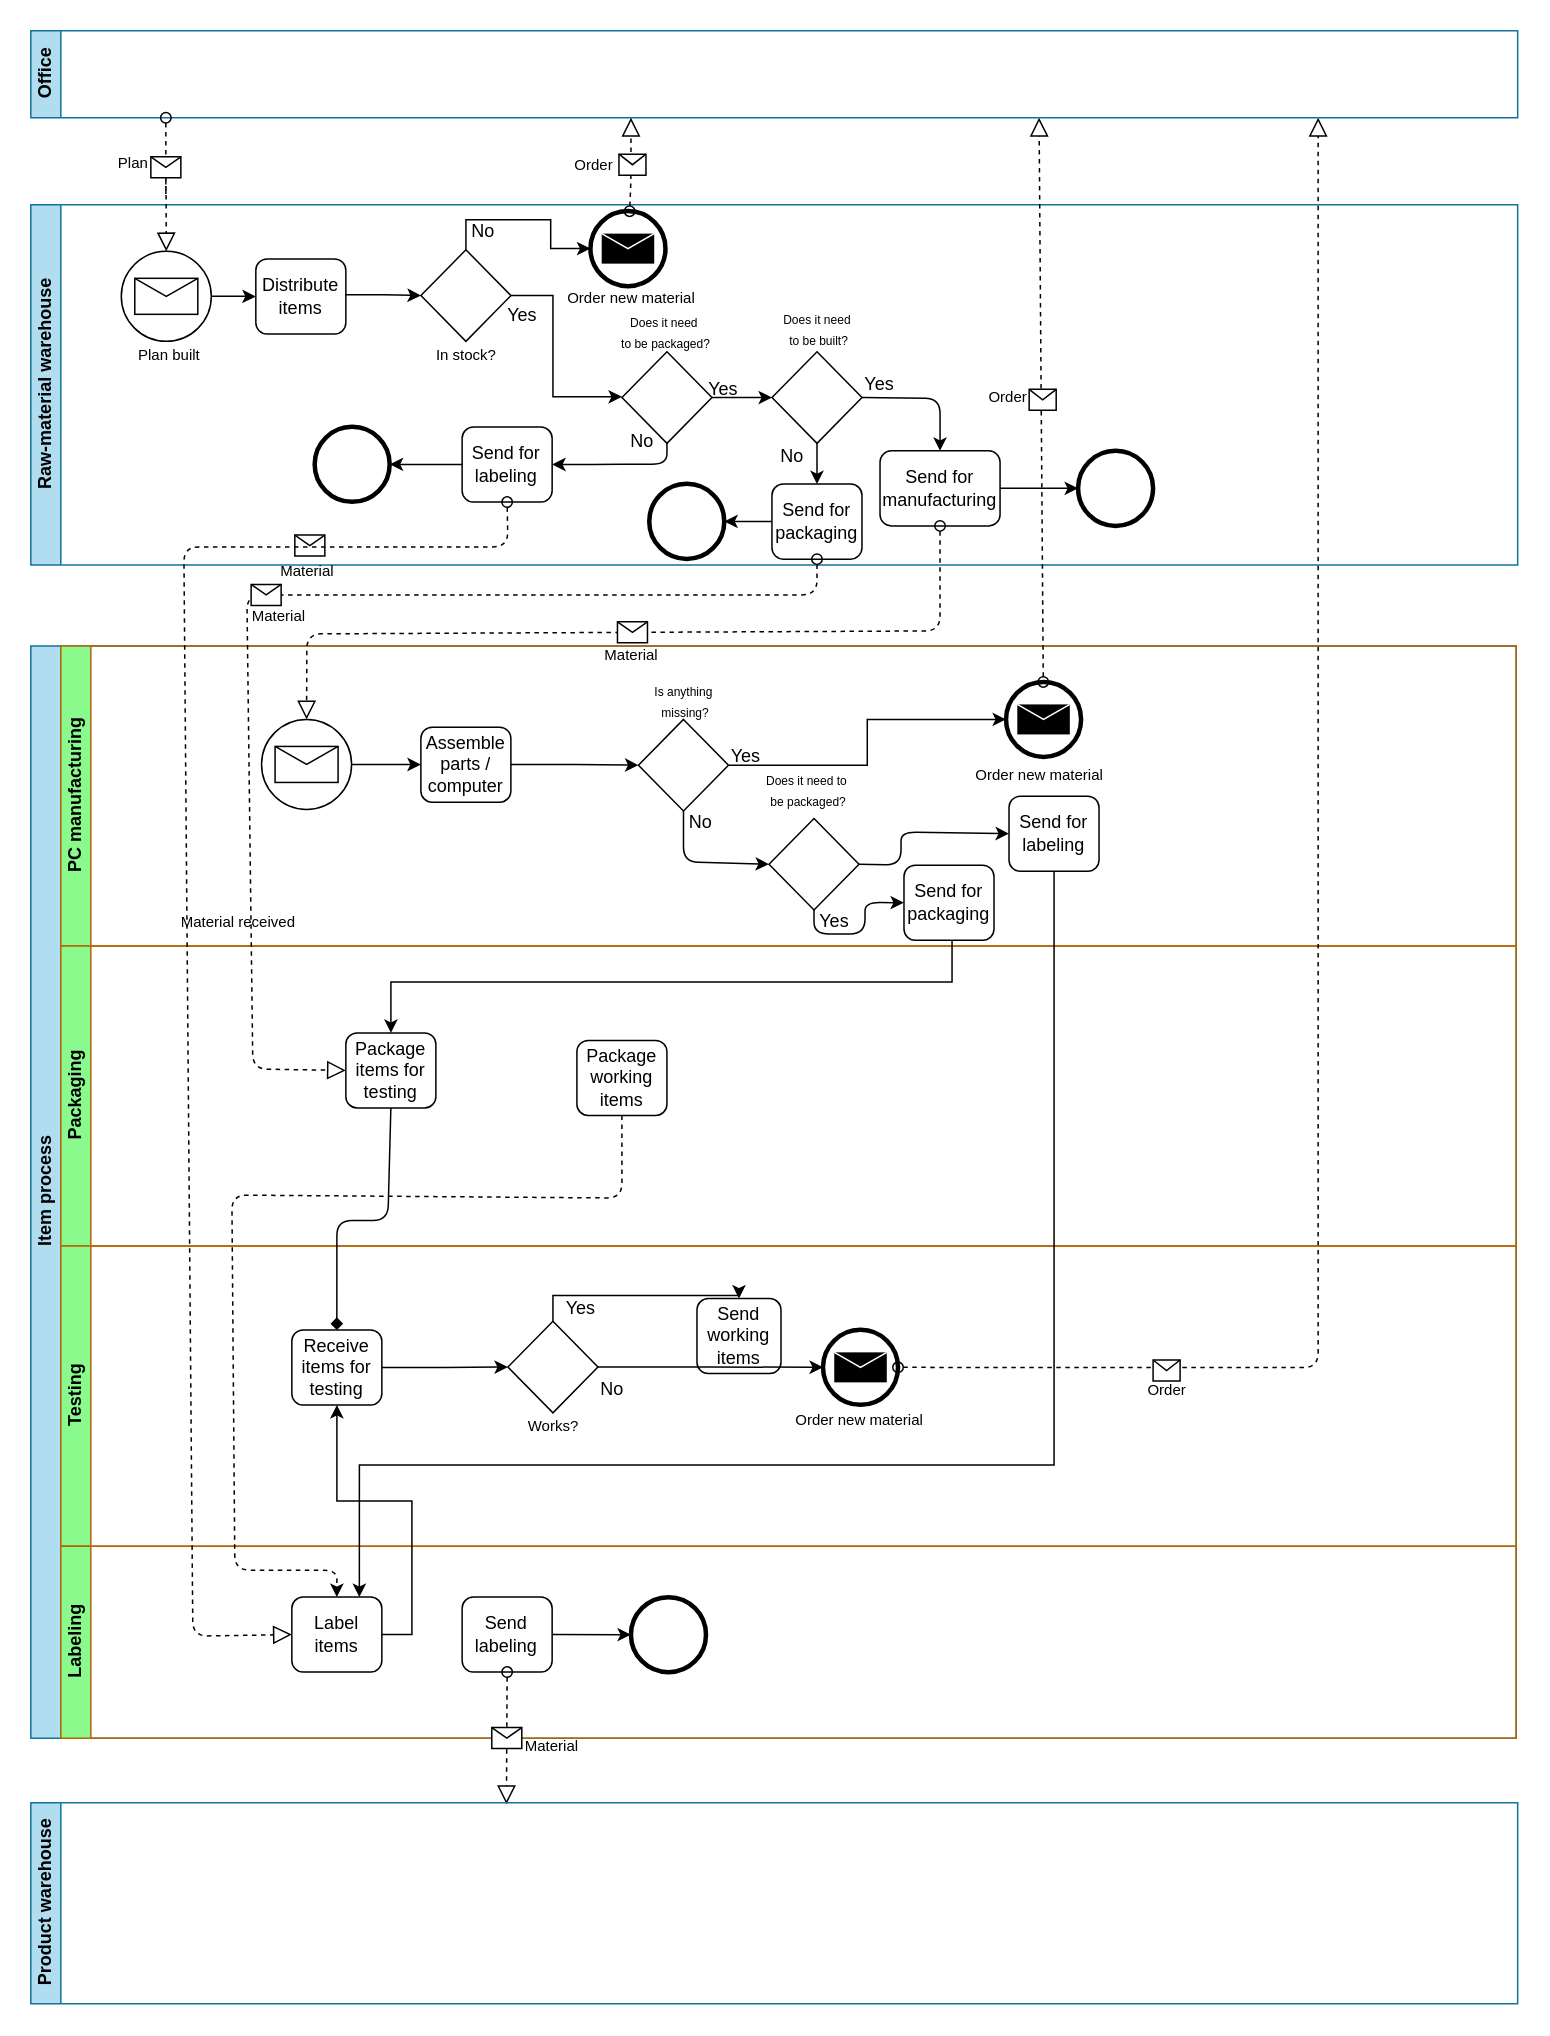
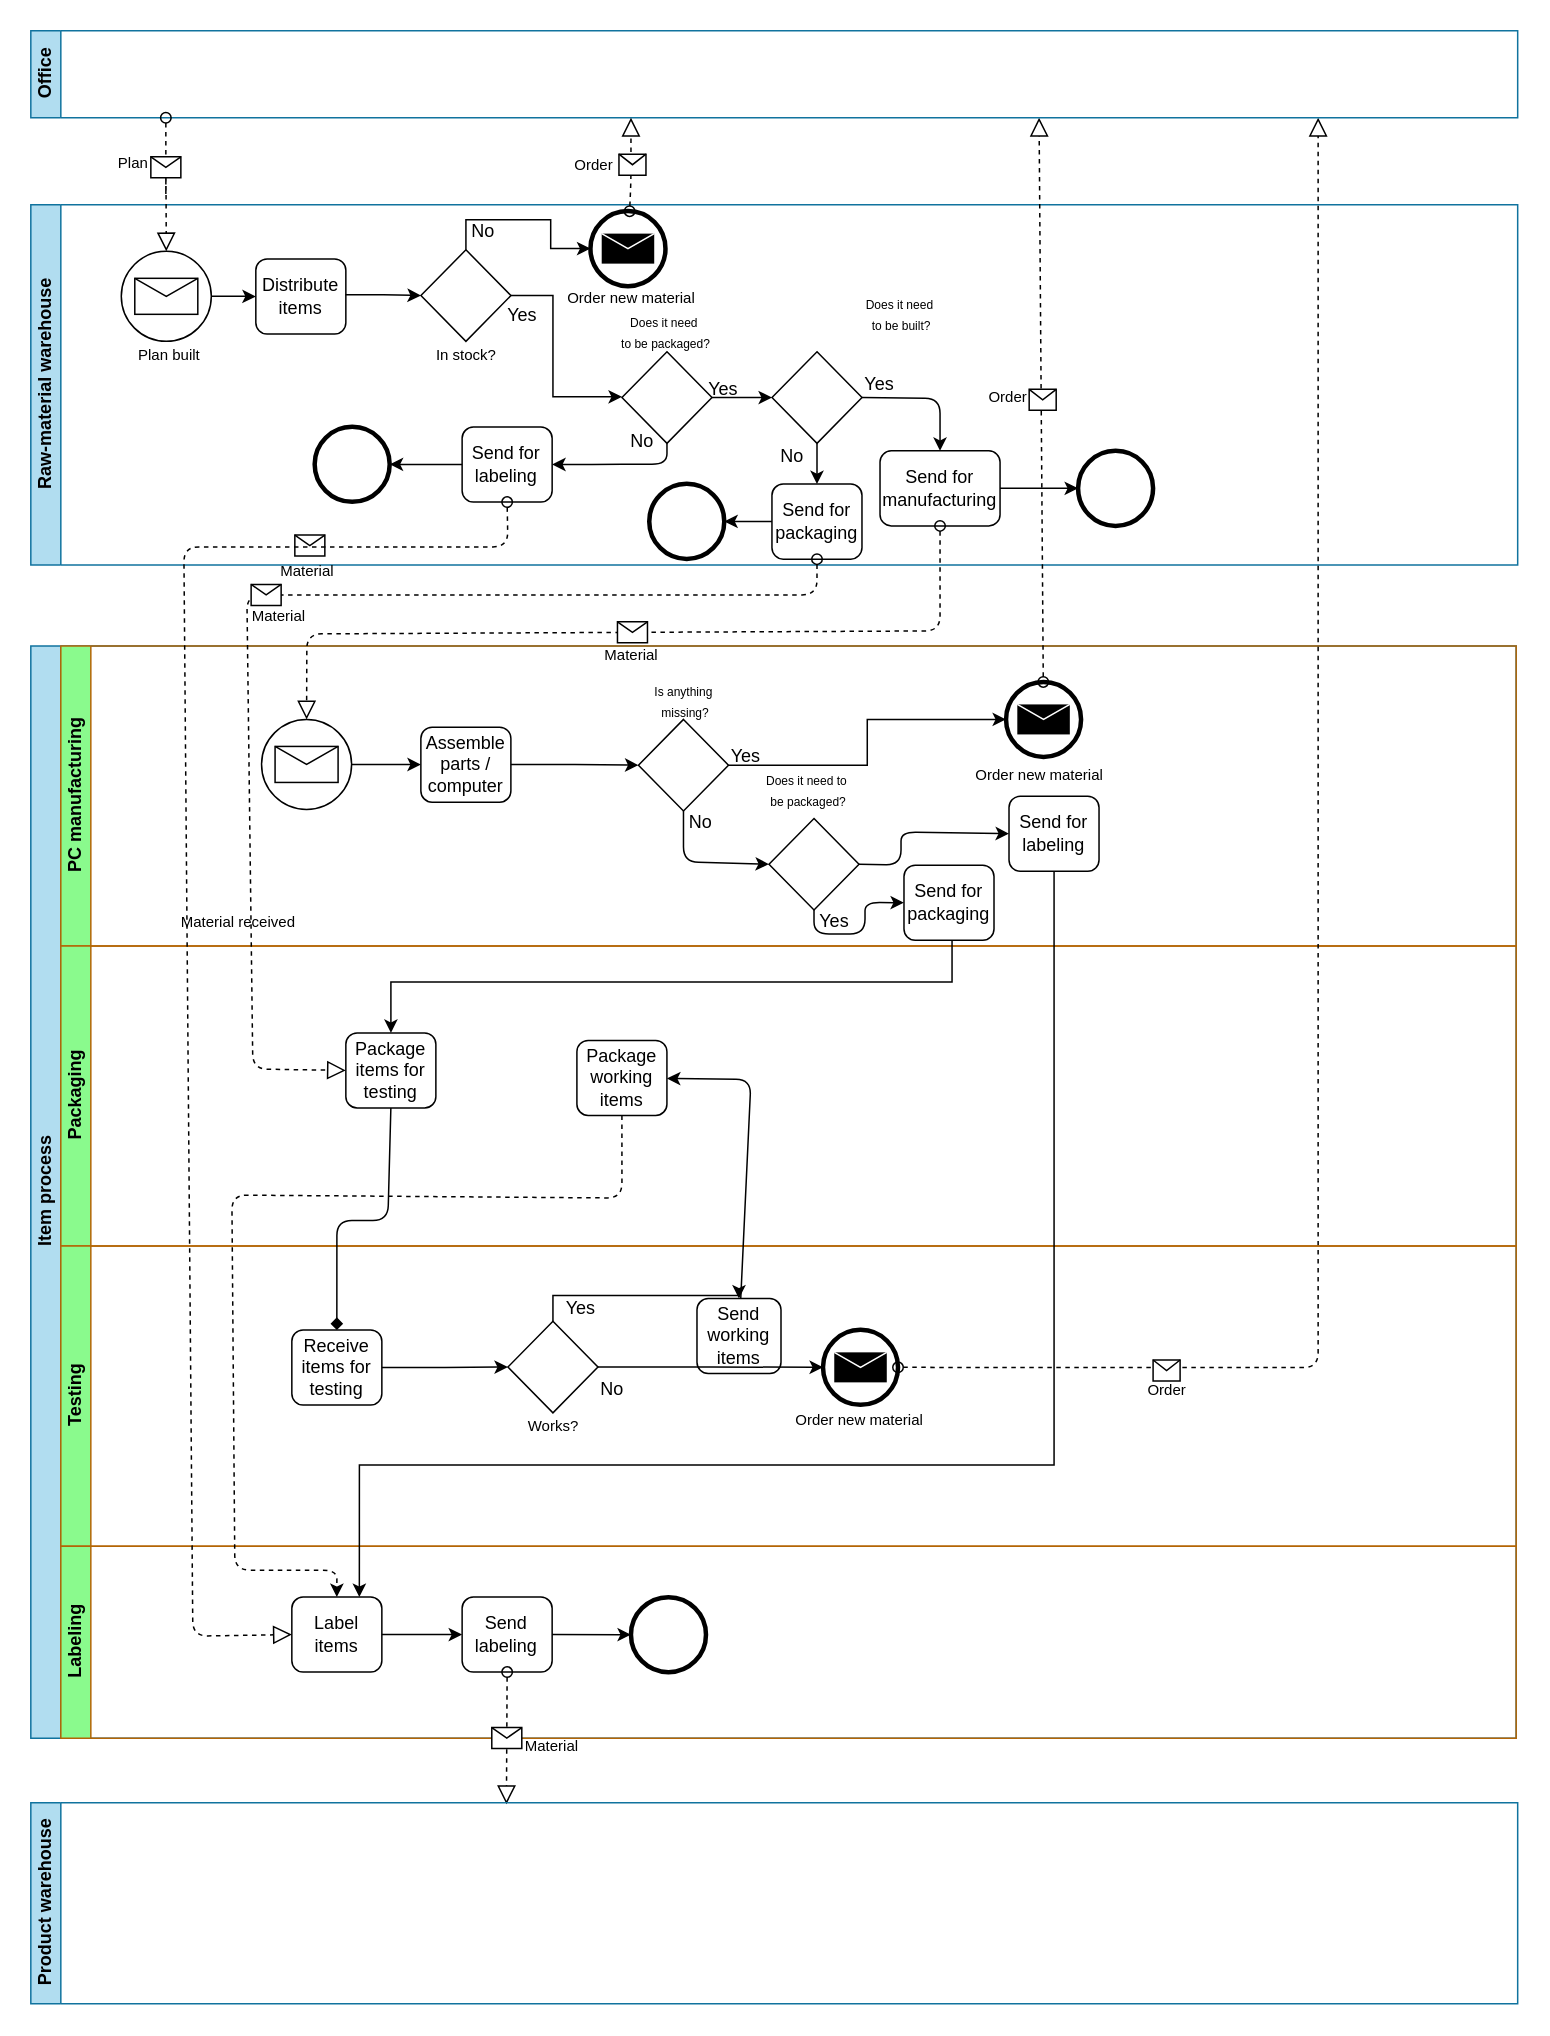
(819, 328) -> (901, 313)
none -> (747, 1157)
(400, 1501) -> (430, 1634)
